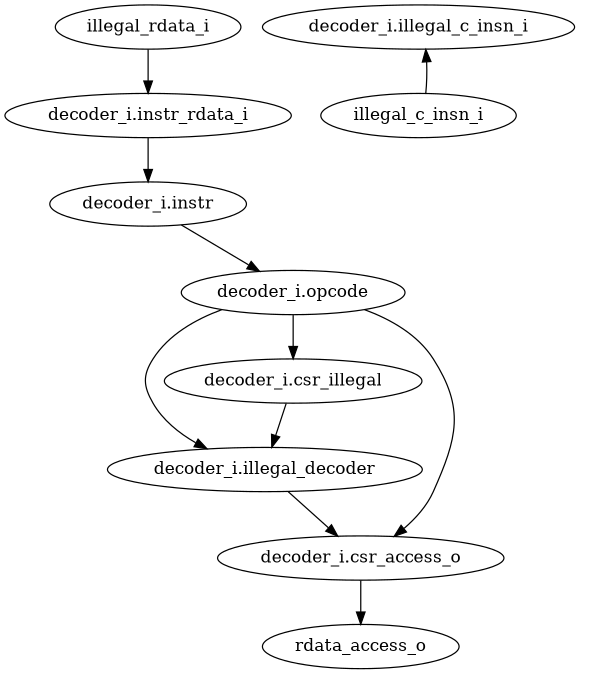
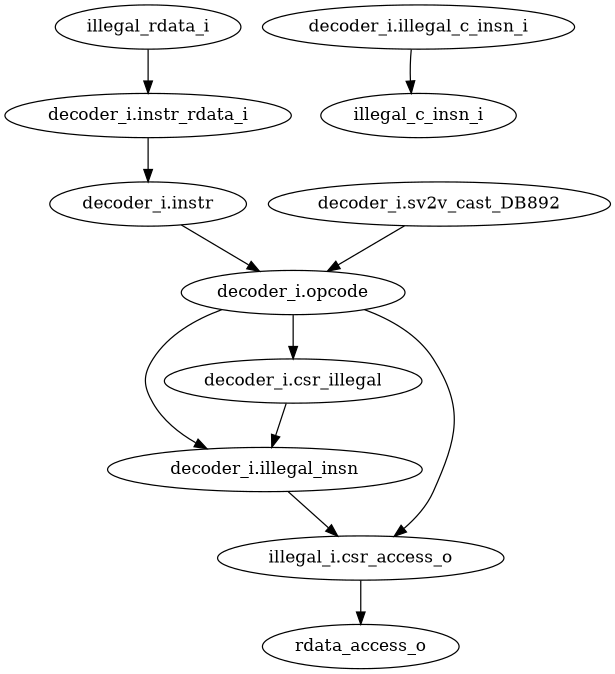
(427, 78) -> (410, 65)
none -> (439, 204)
(265, 470) -> (265, 470)
(361, 558) -> (361, 558)
